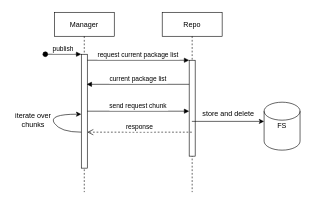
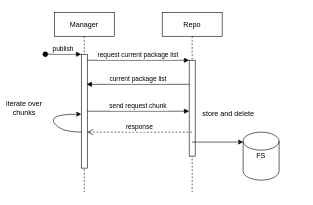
(33, 120) -> (24, 108)
(282, 126) -> (261, 156)
